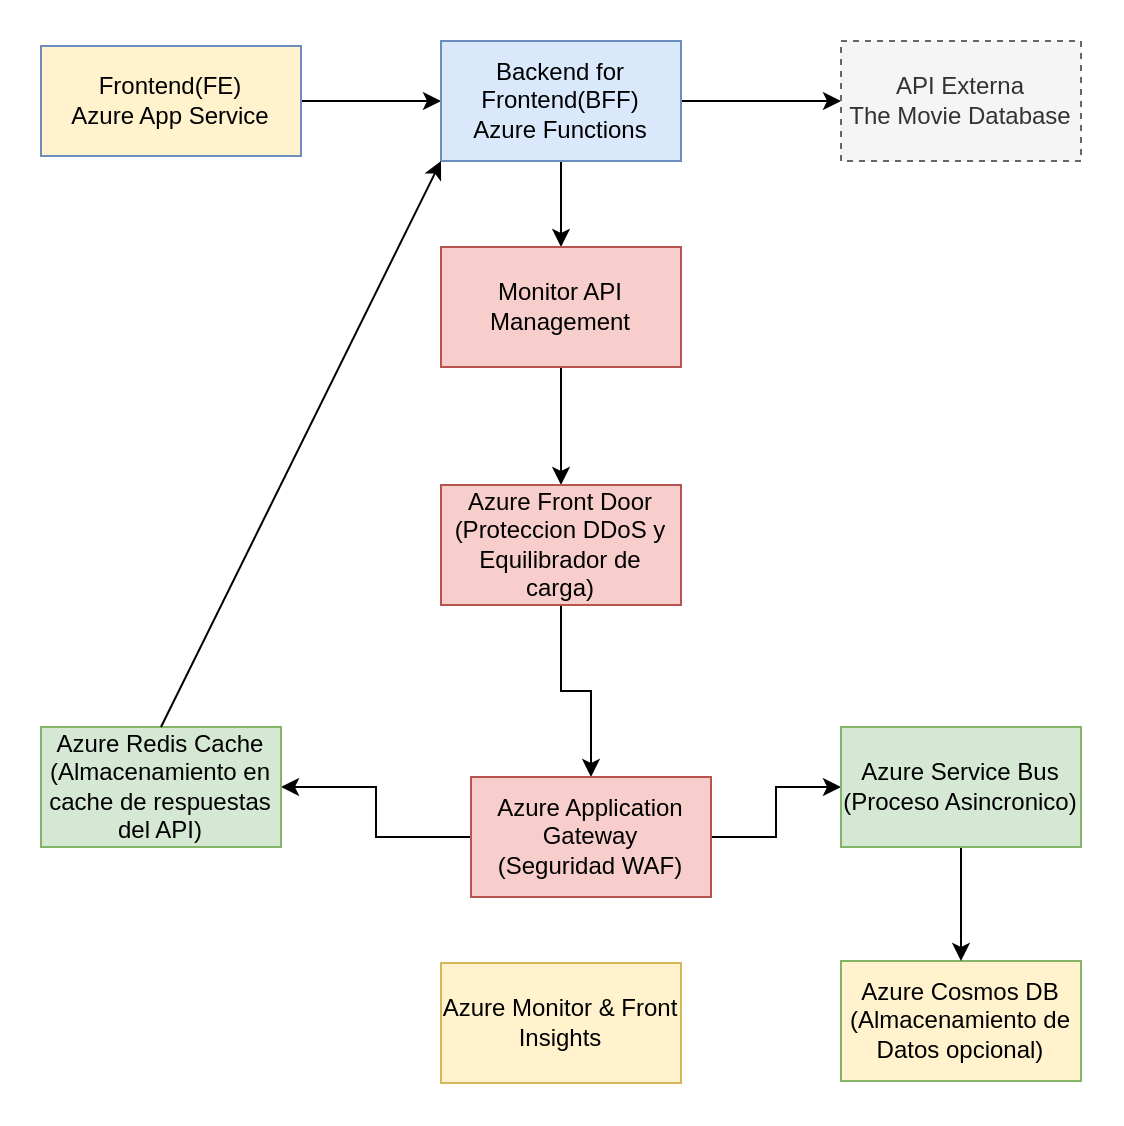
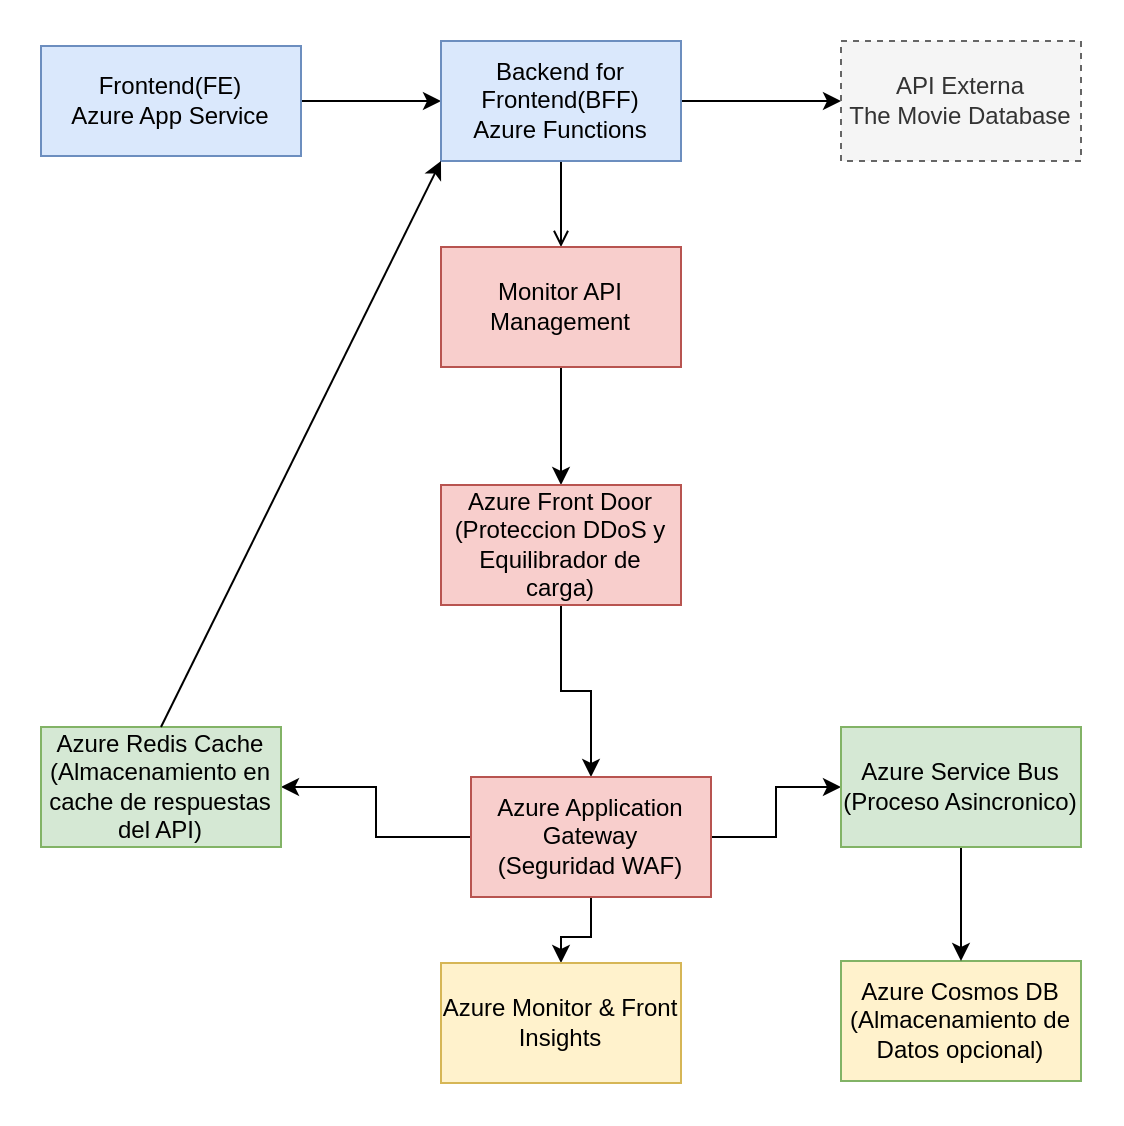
(171, 101) -> (171, 101)
(561, 232) -> (561, 234)
none -> (590, 937)
